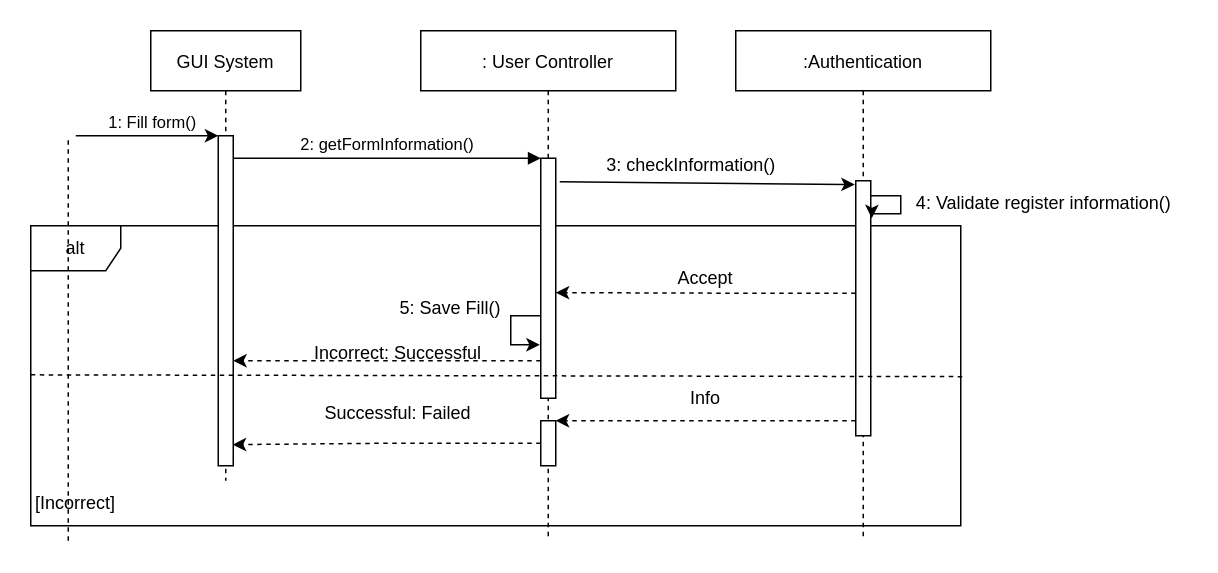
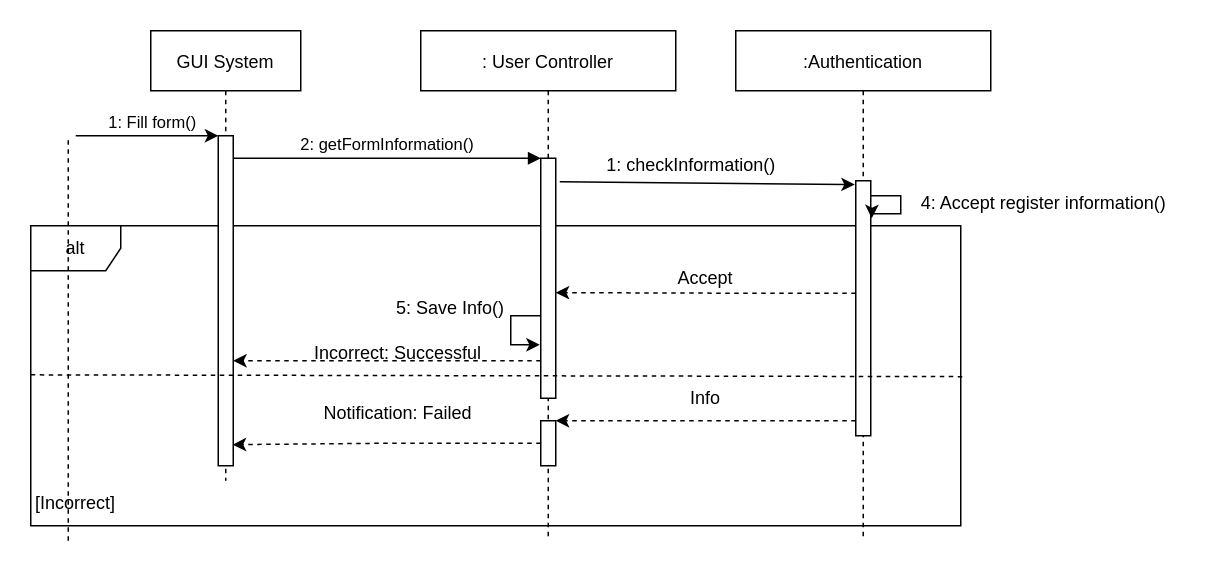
(692, 166) -> (692, 166)
(1044, 203) -> (1044, 203)
(451, 308) -> (451, 308)
(398, 413) -> (398, 413)
